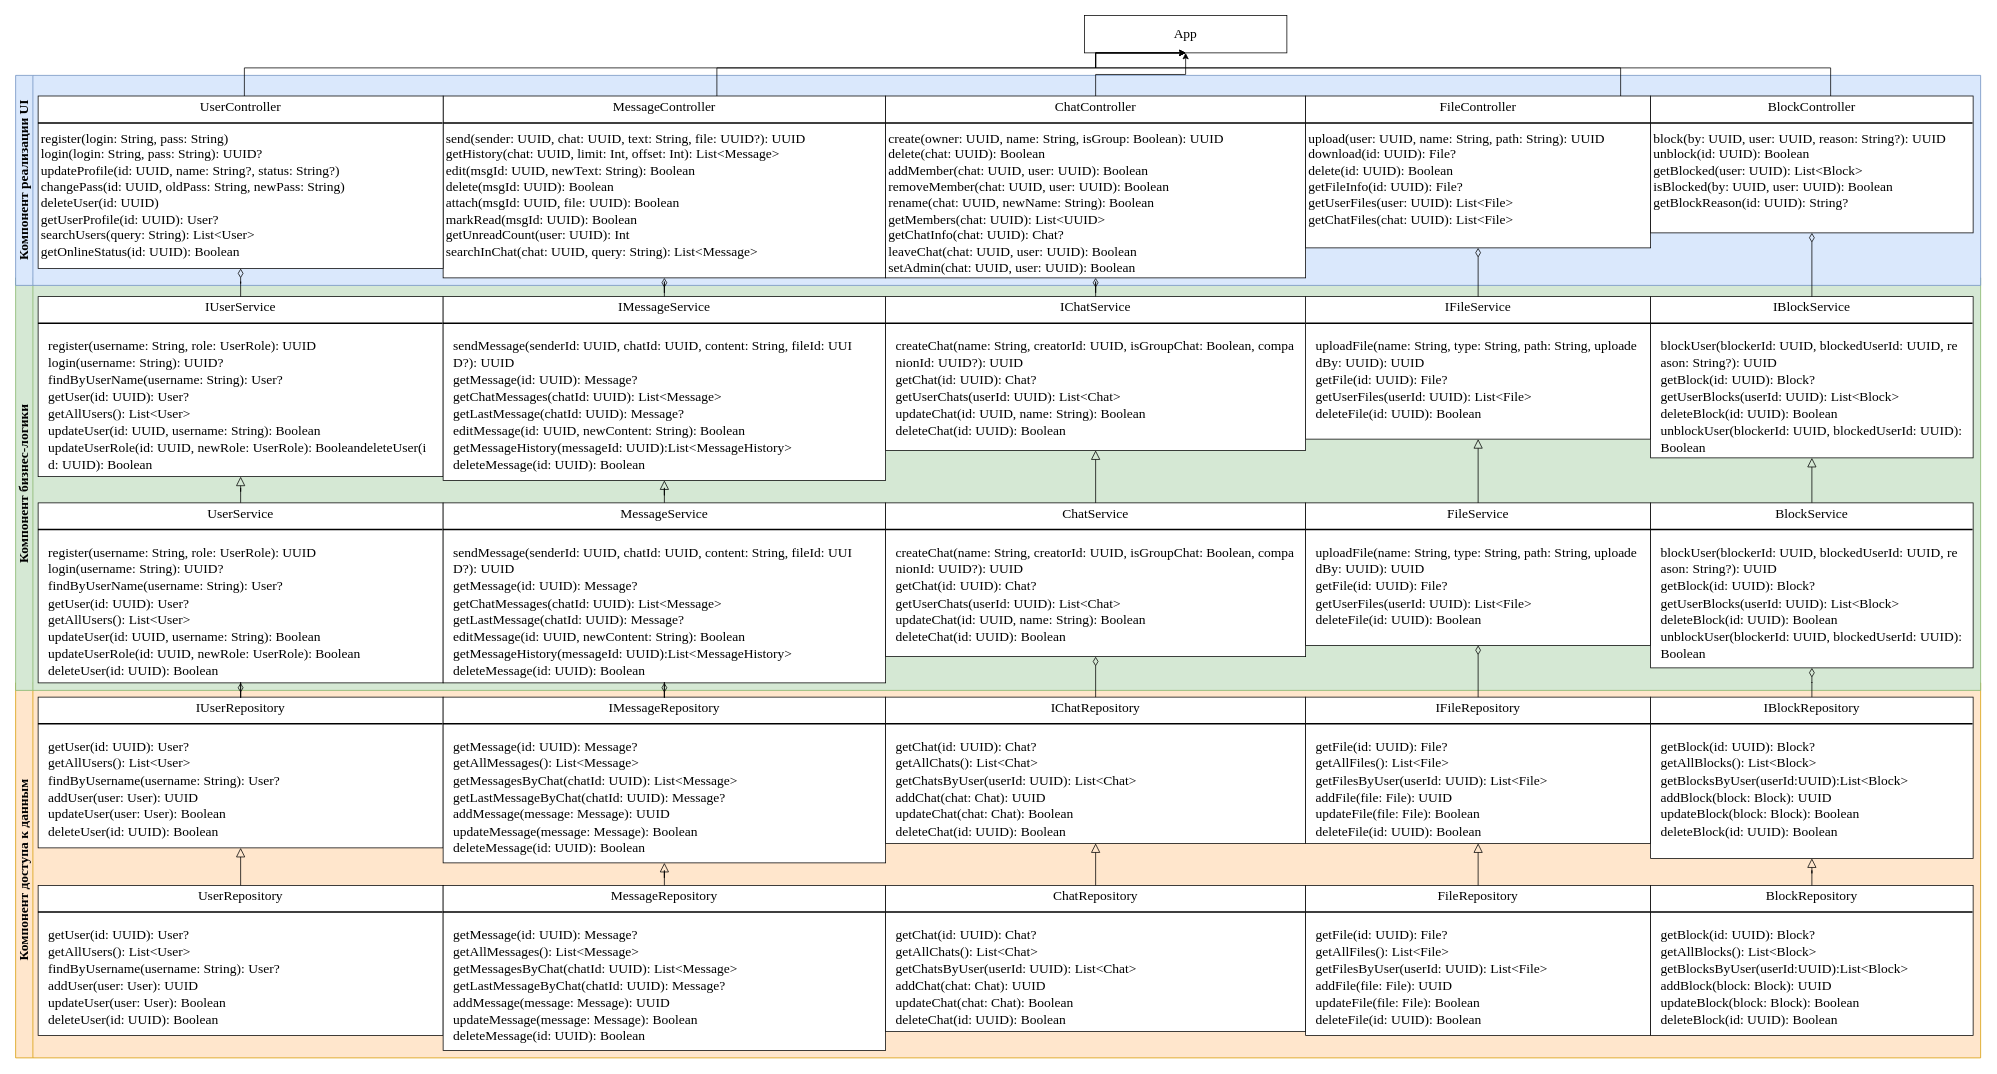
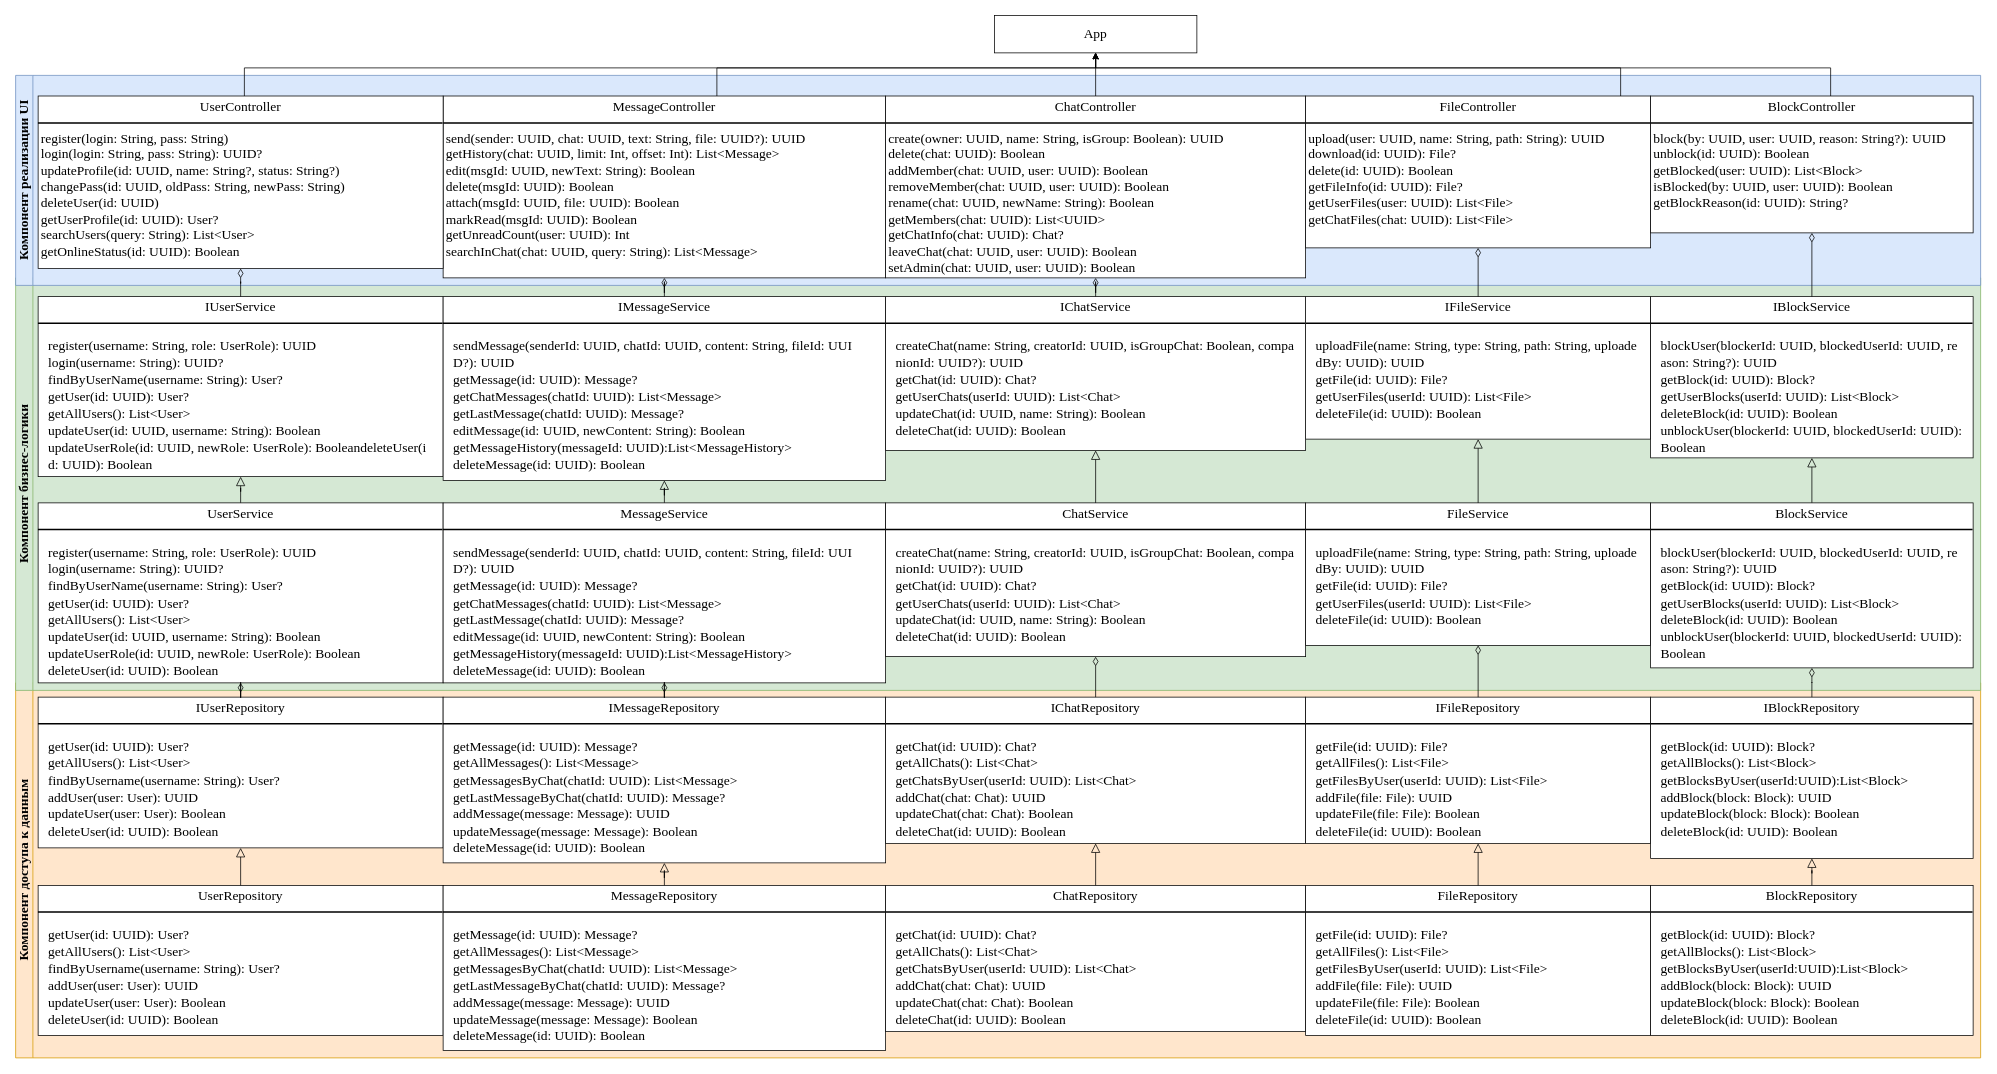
(1185, 34) -> (1095, 34)
